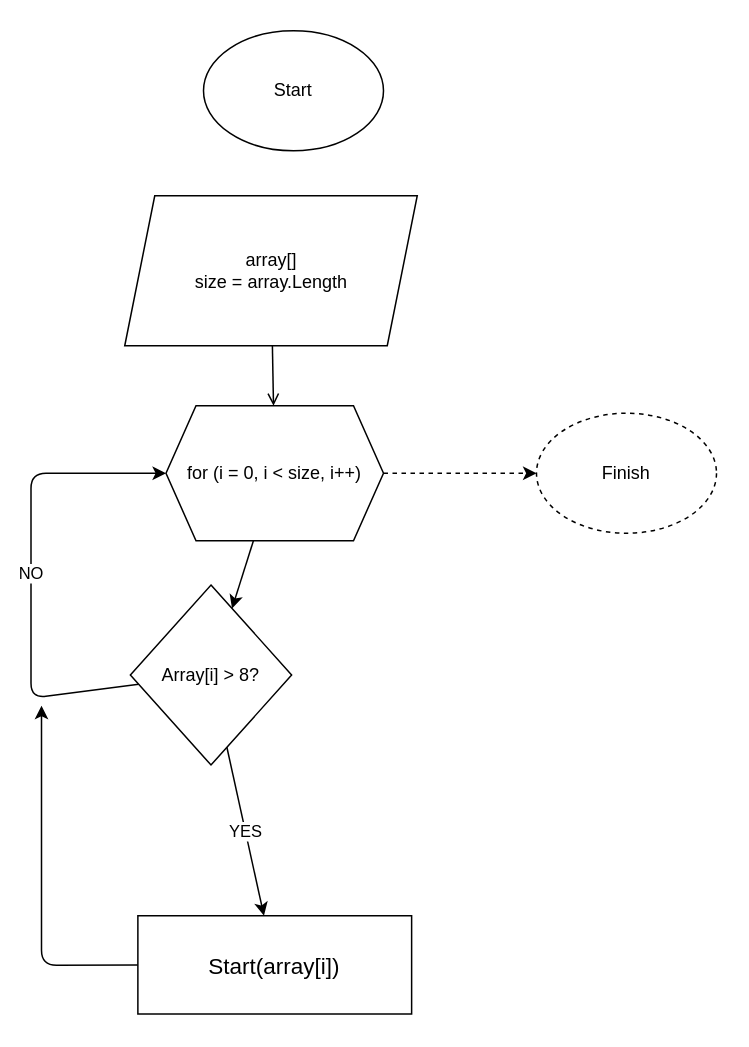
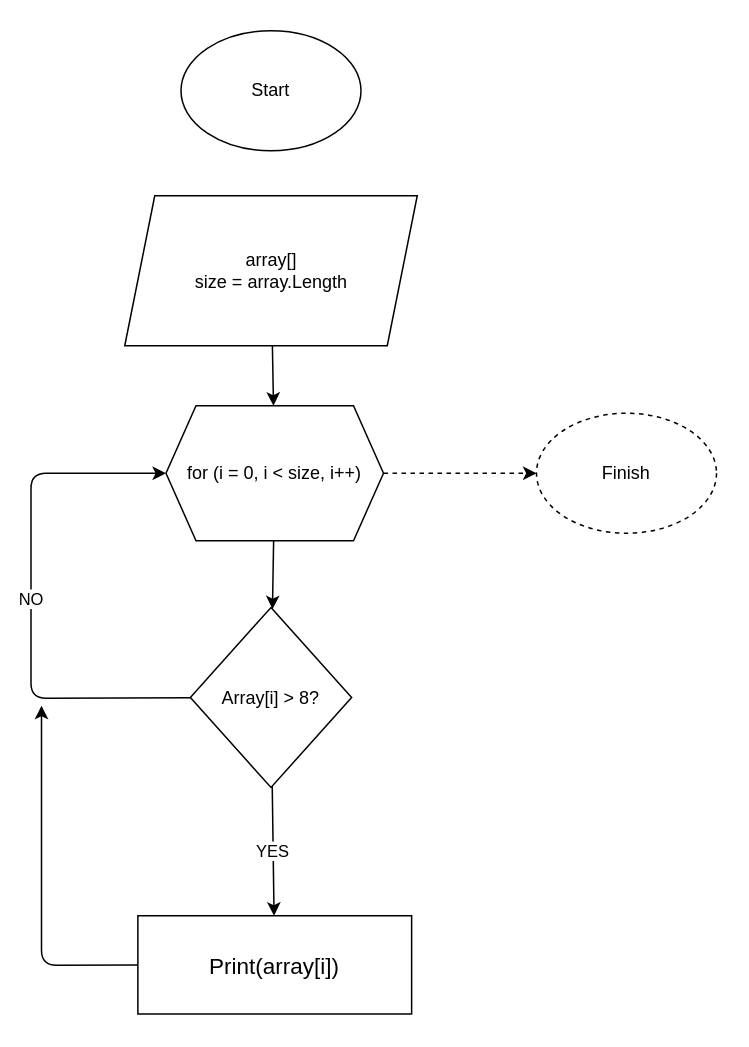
(293, 91) -> (271, 91)
(273, 396) -> (273, 394)
(211, 675) -> (271, 698)
(275, 965) -> (275, 965)
